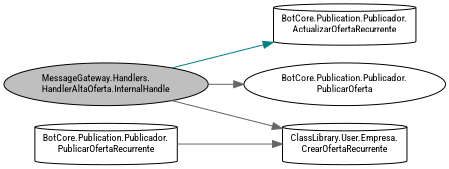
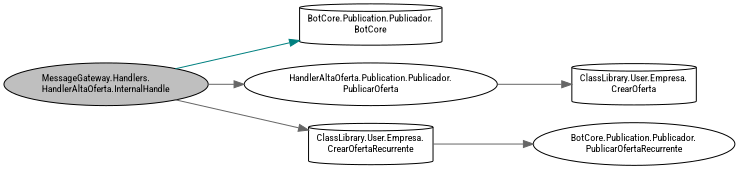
(345, 25) -> (371, 25)
(345, 84) -> (371, 84)
none -> (634, 84)
(106, 144) -> (634, 144)
(225, 144) -> (478, 144)
